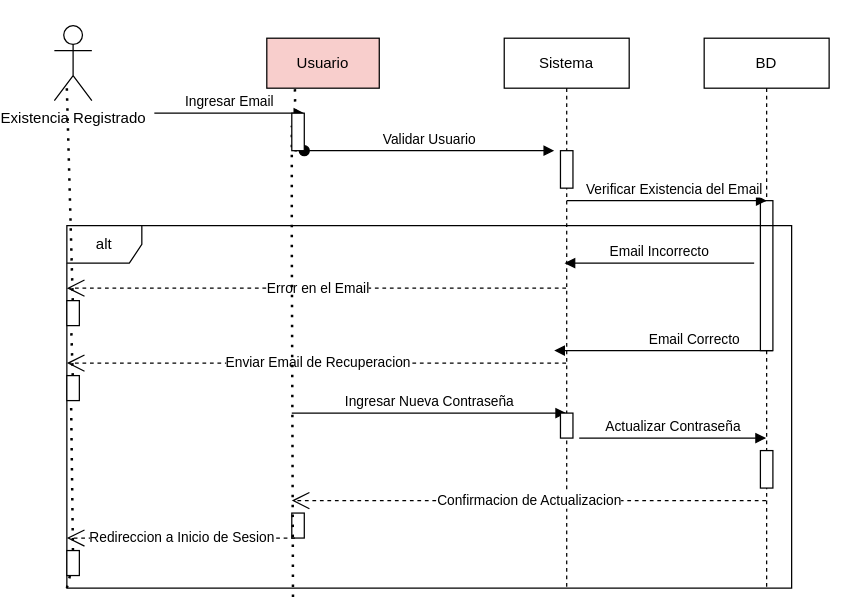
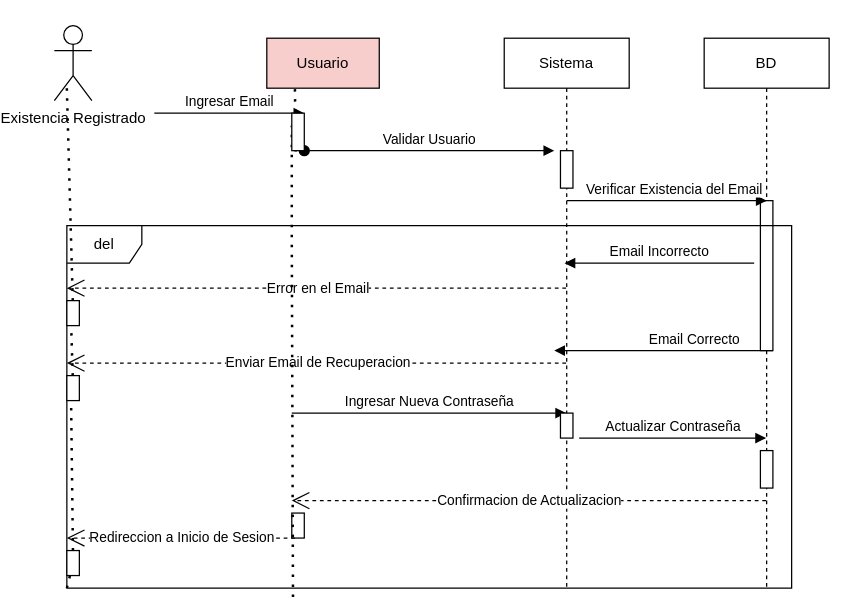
(104, 244) -> (104, 244)
